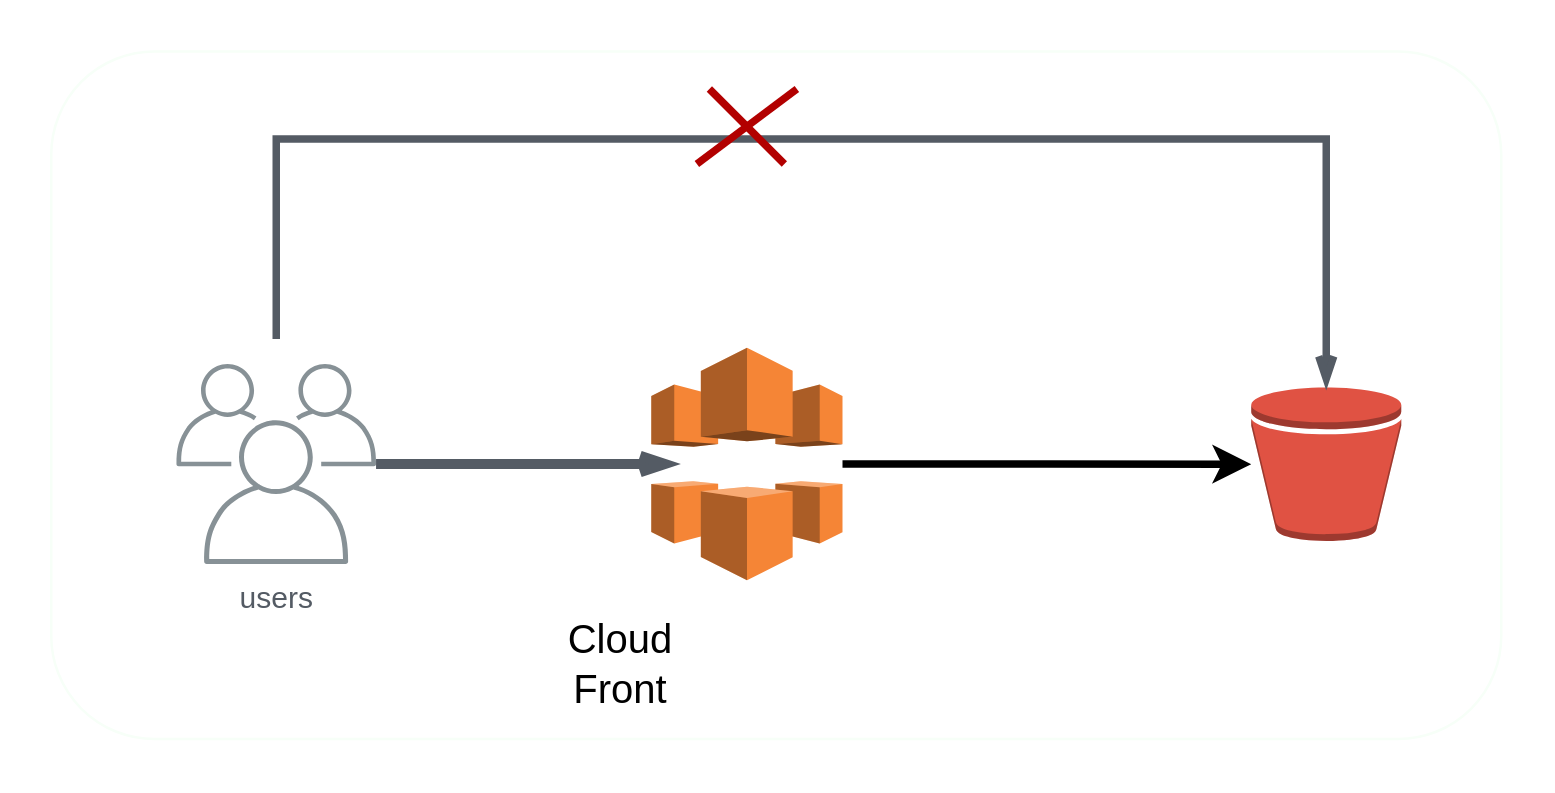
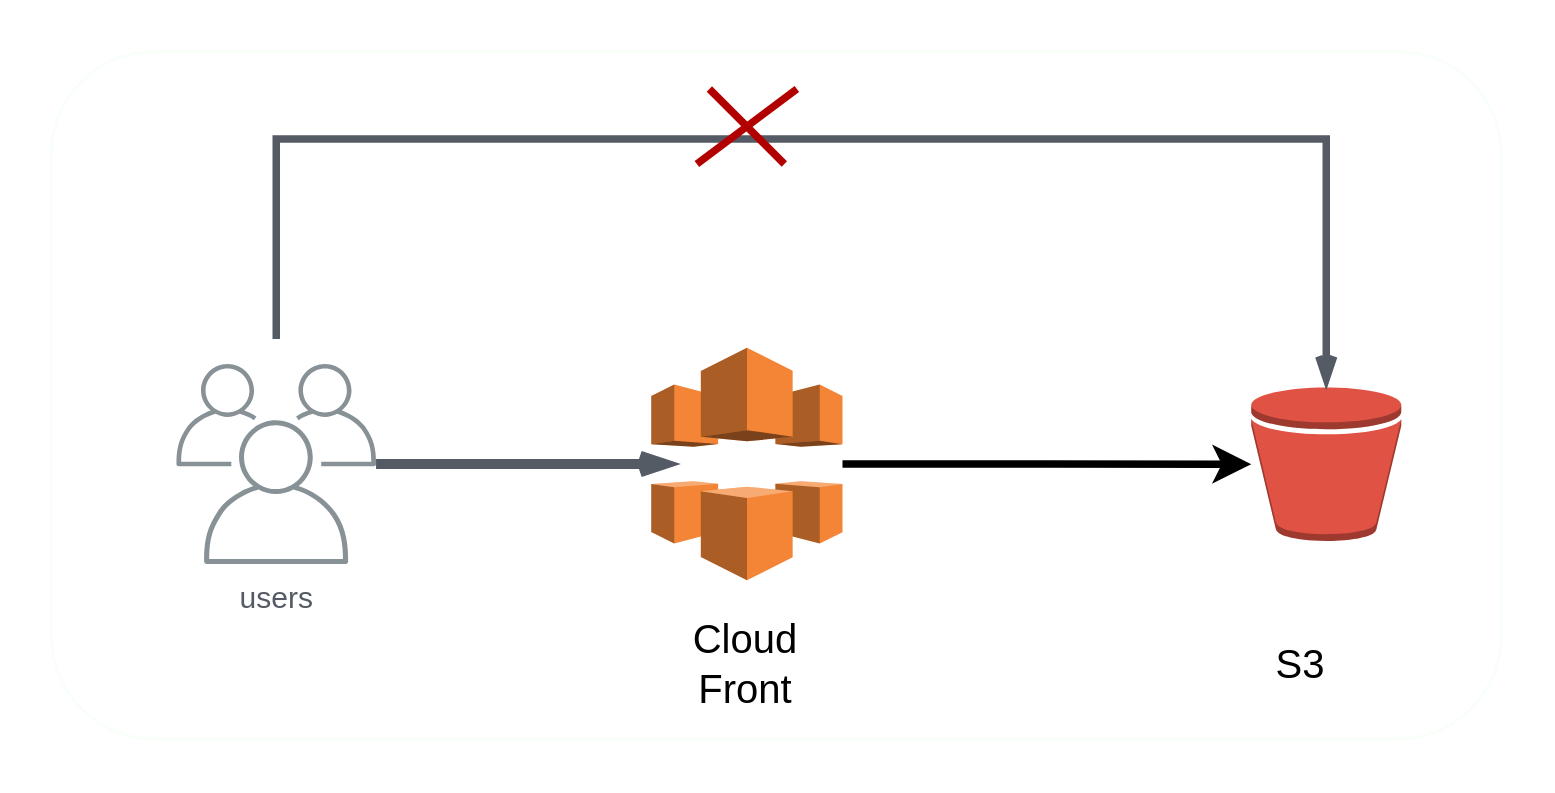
(622, 664) -> (747, 664)
none -> (1301, 664)
